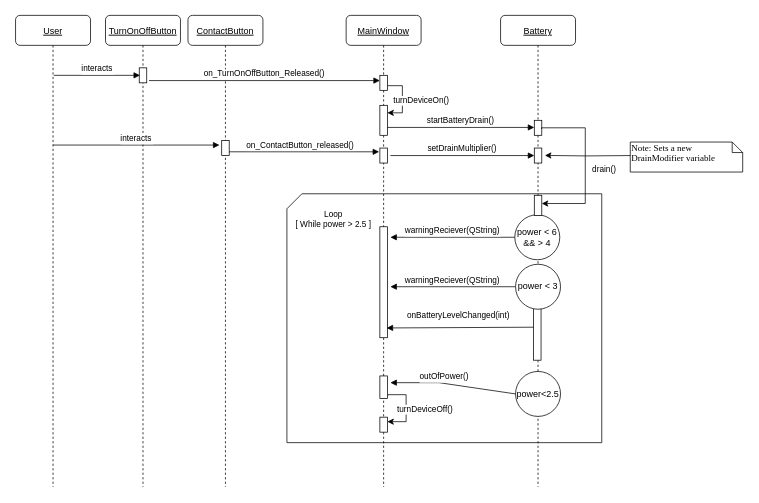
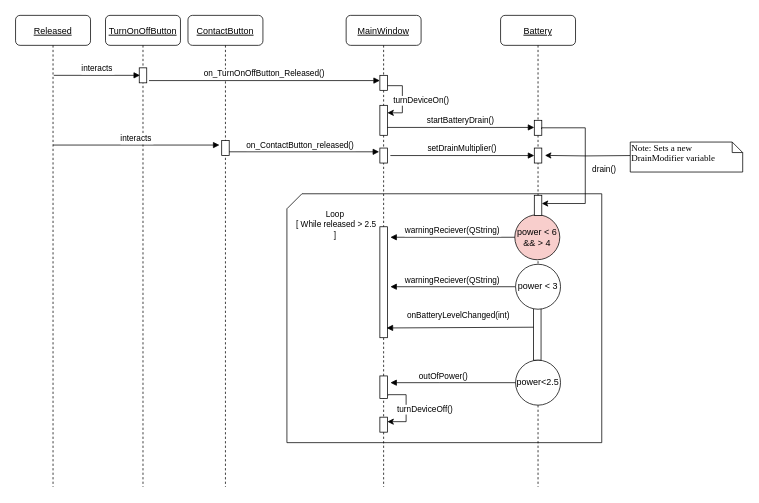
(53, 31) -> (53, 31)
(336, 225) -> (336, 225)
(537, 237) -> (537, 237)
(538, 394) -> (538, 383)
